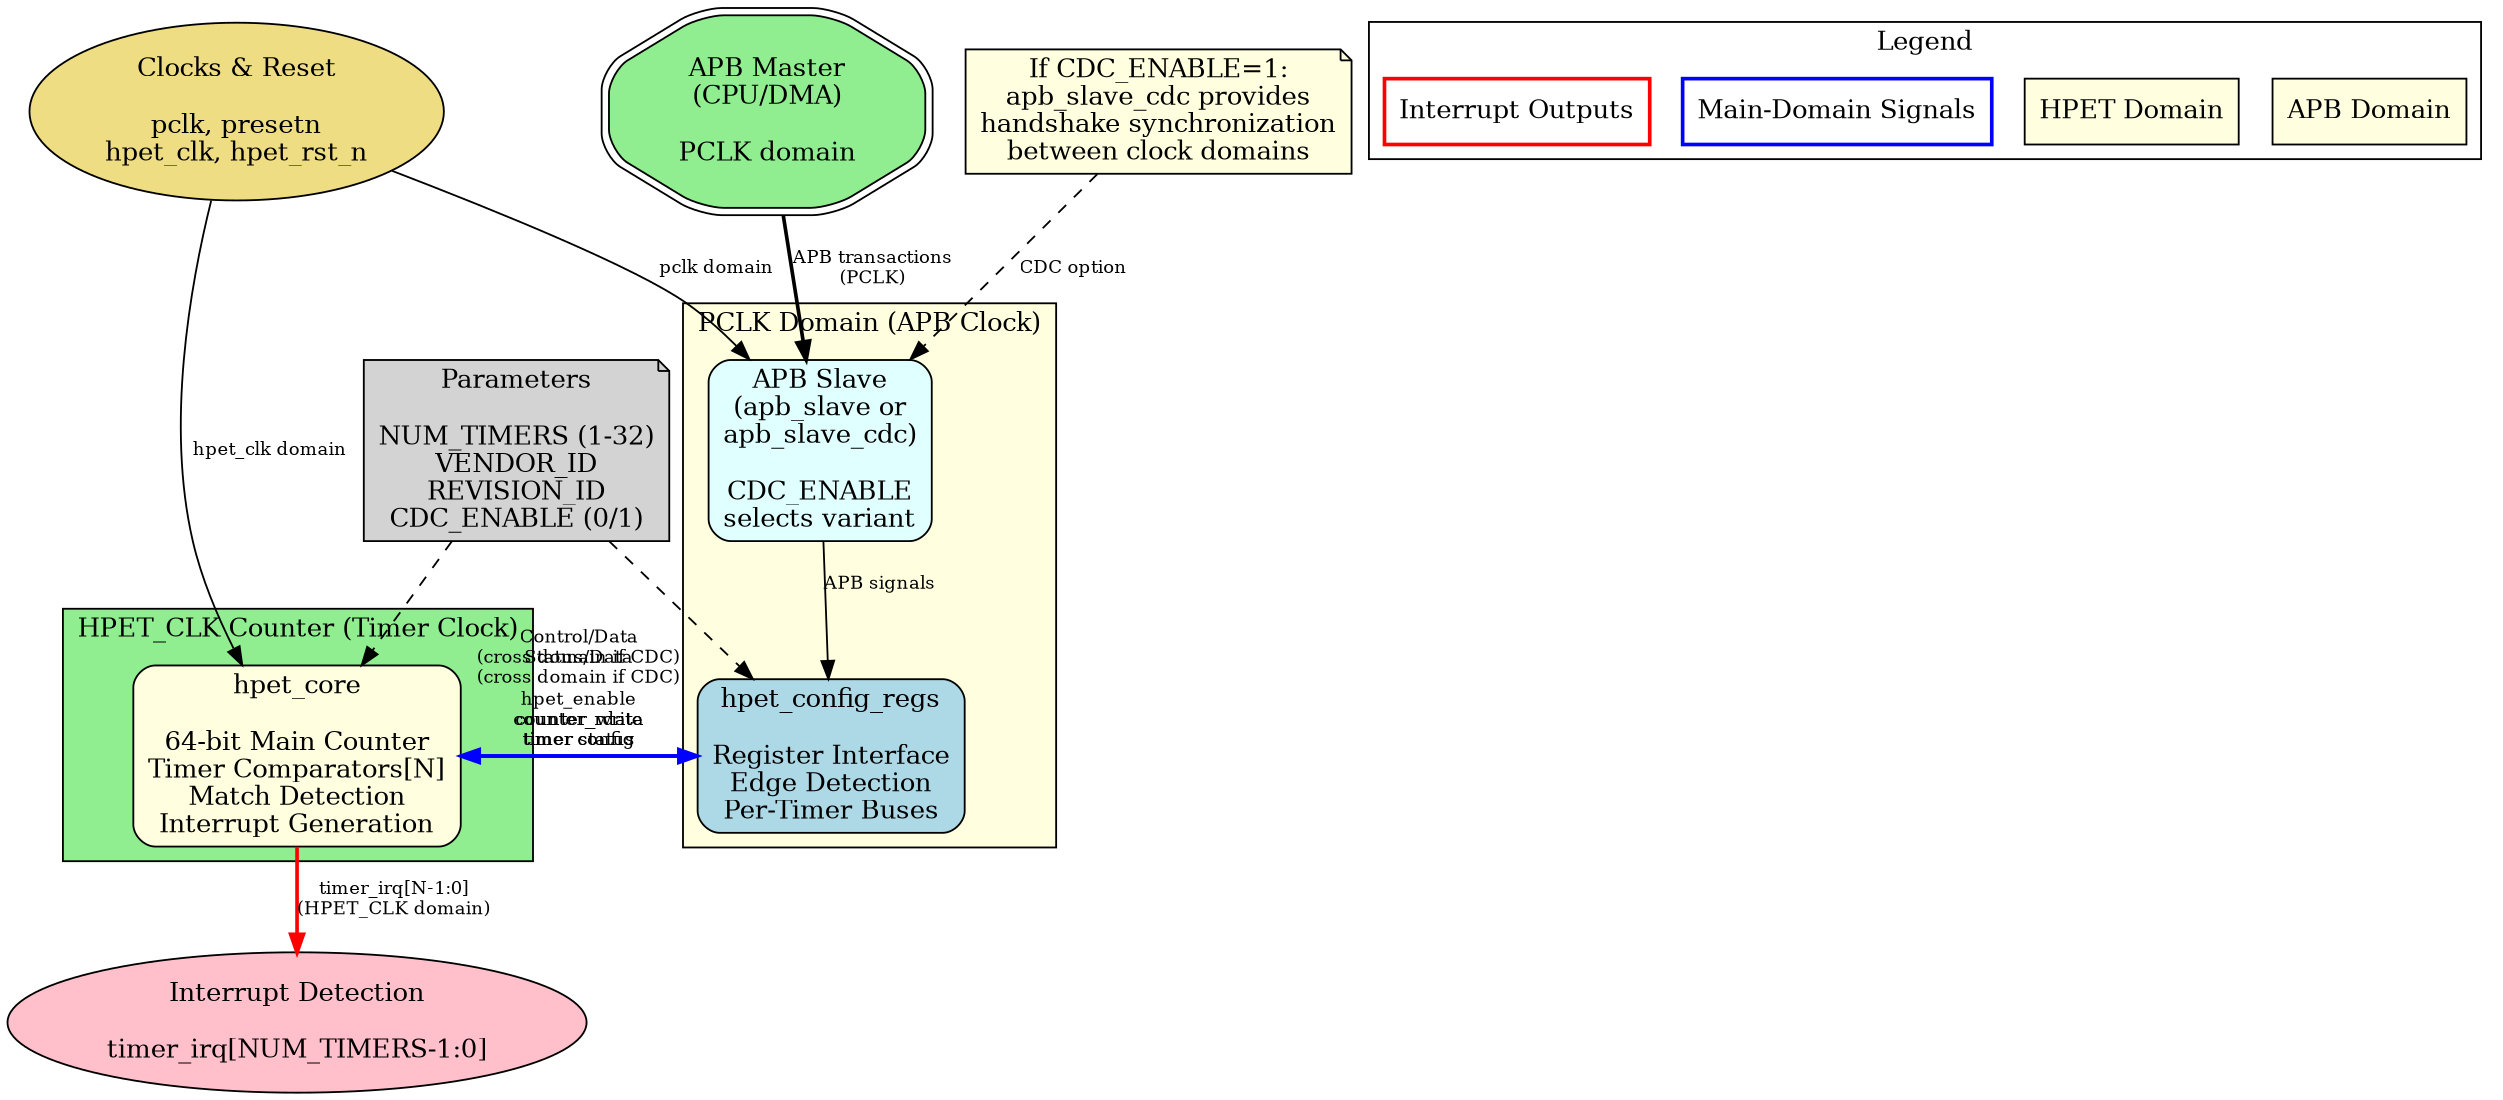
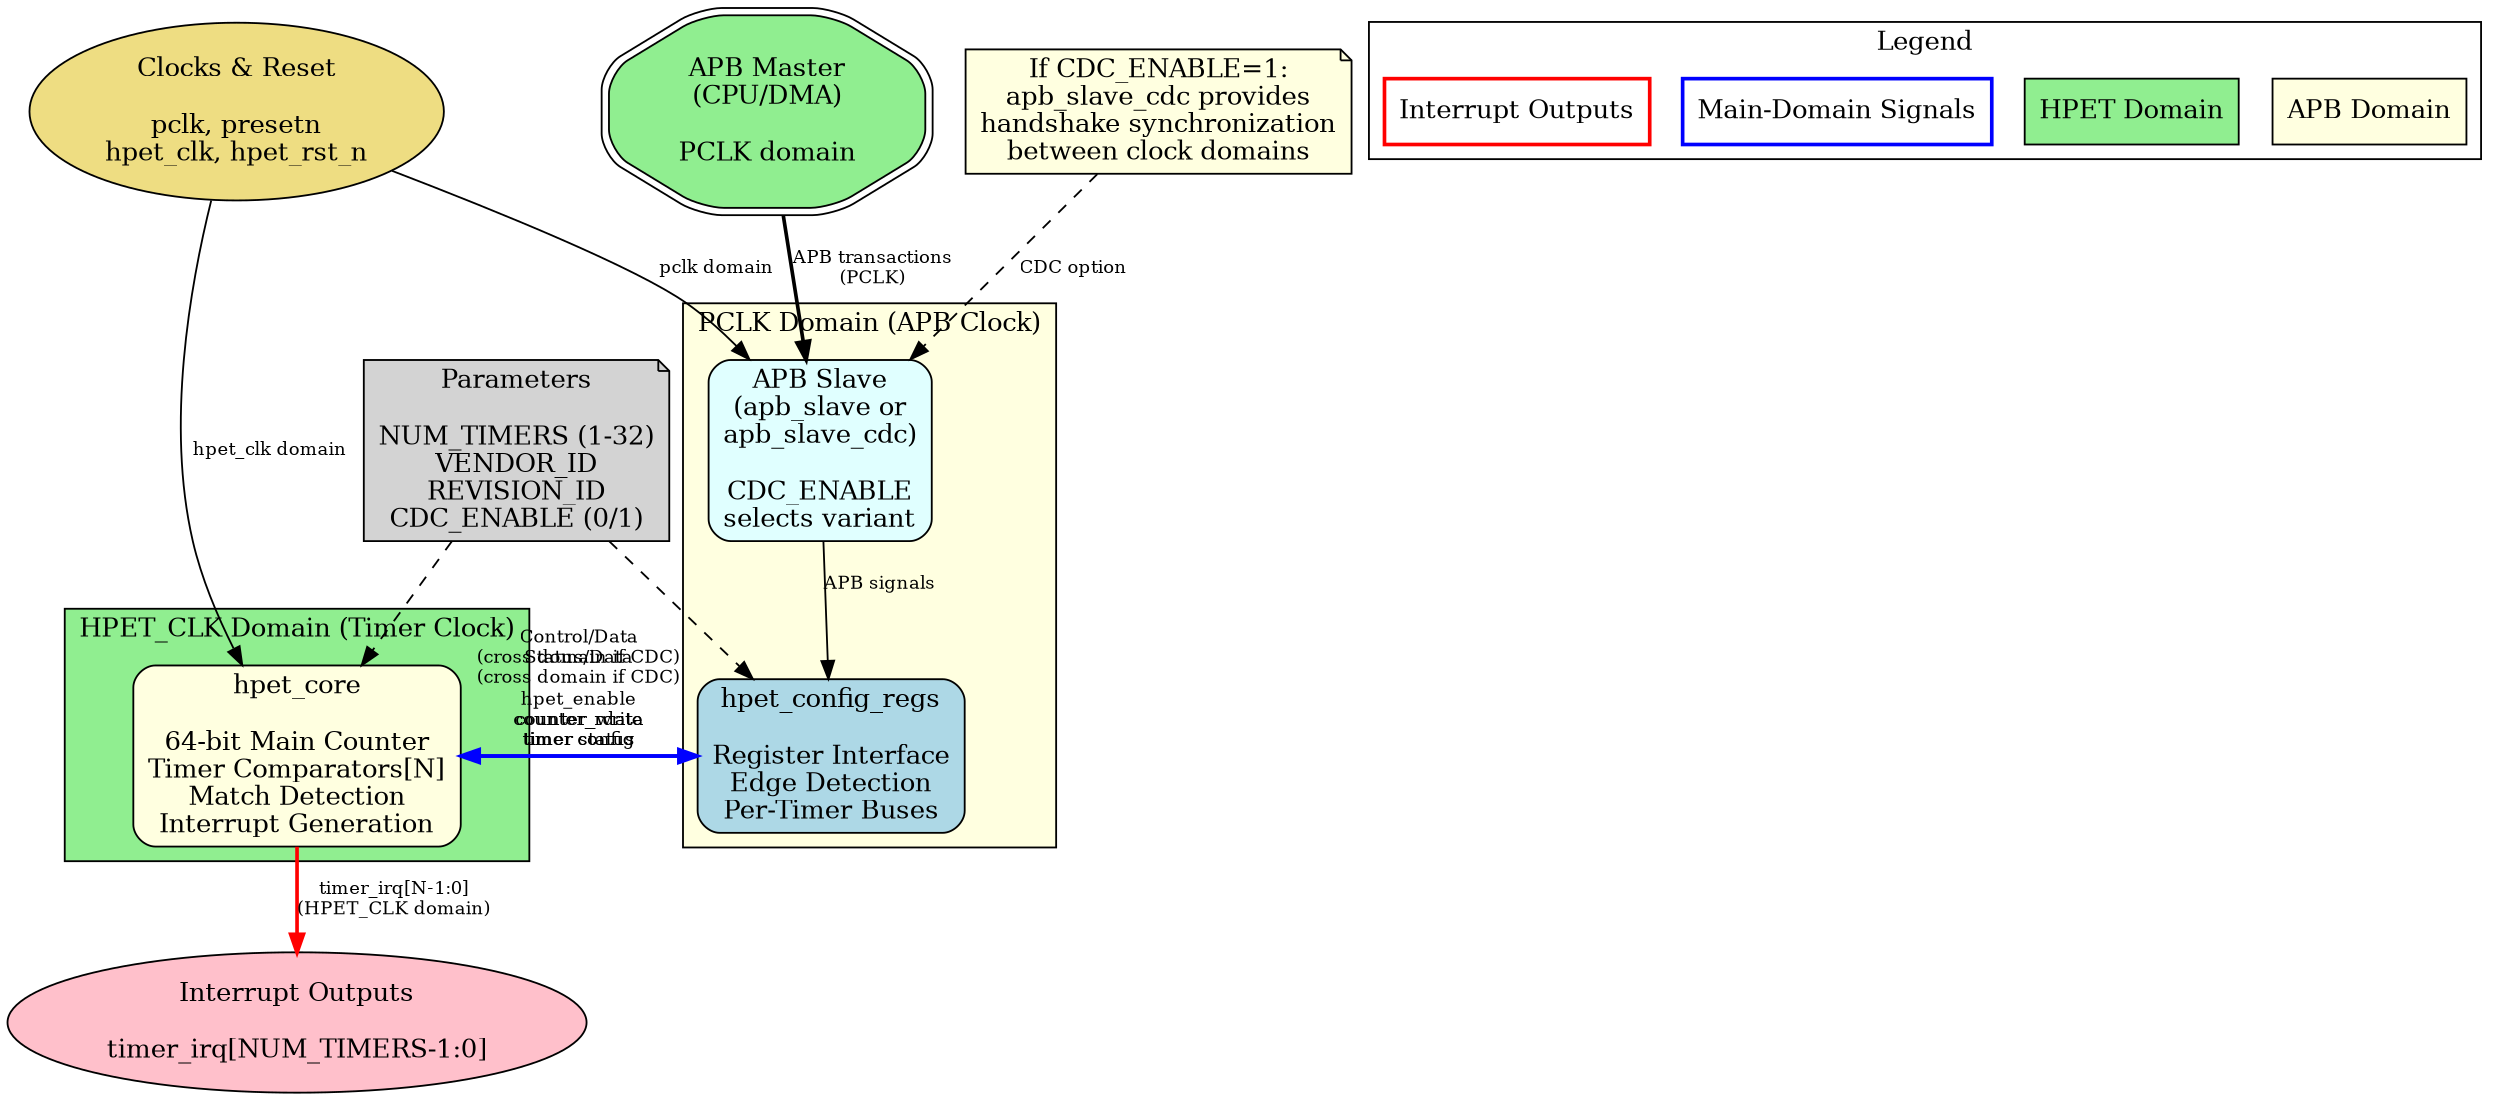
(2132, 112) -> (2132, 112)
(298, 630) -> (297, 630)
(297, 1022) -> (297, 1022)
